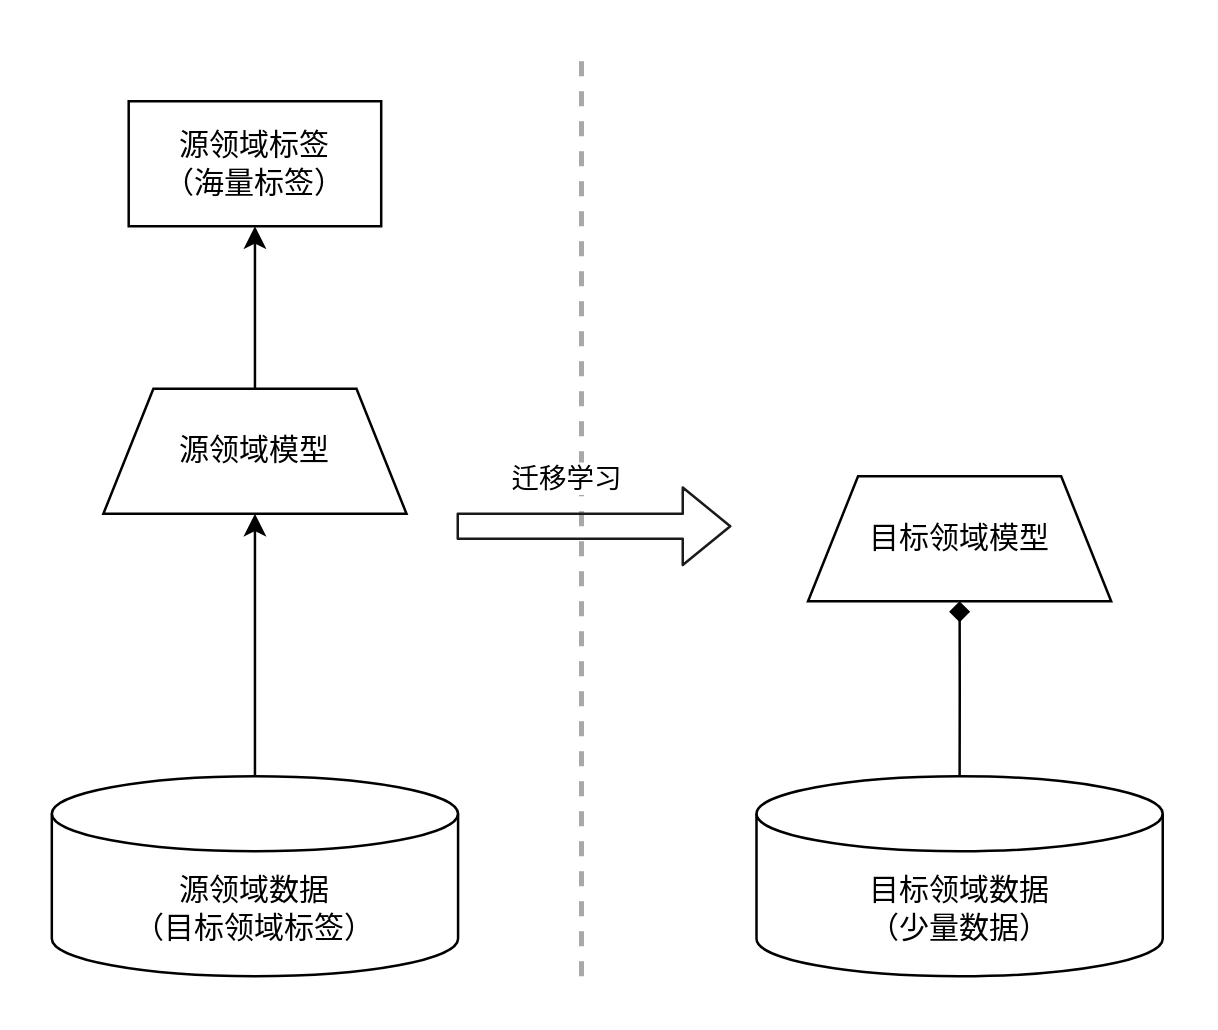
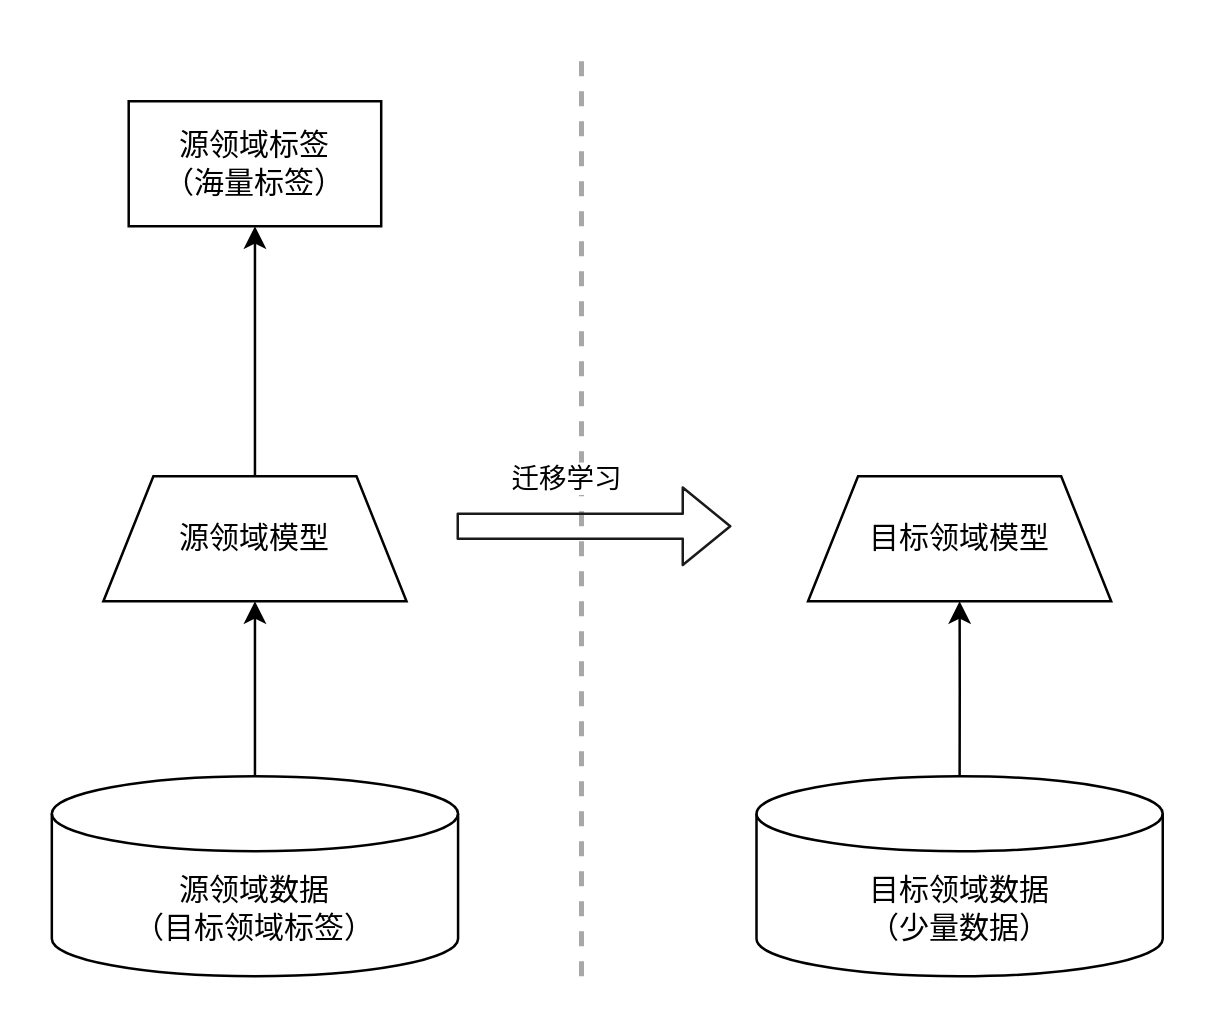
(255, 451) -> (255, 539)
(959, 622) -> (959, 620)
